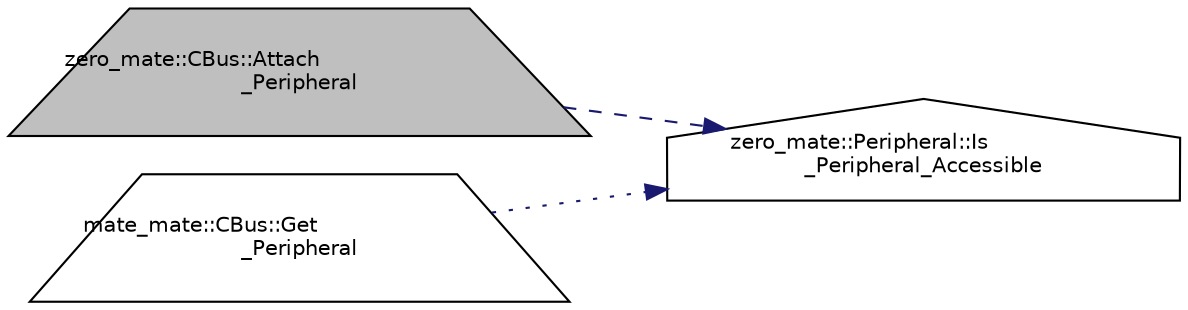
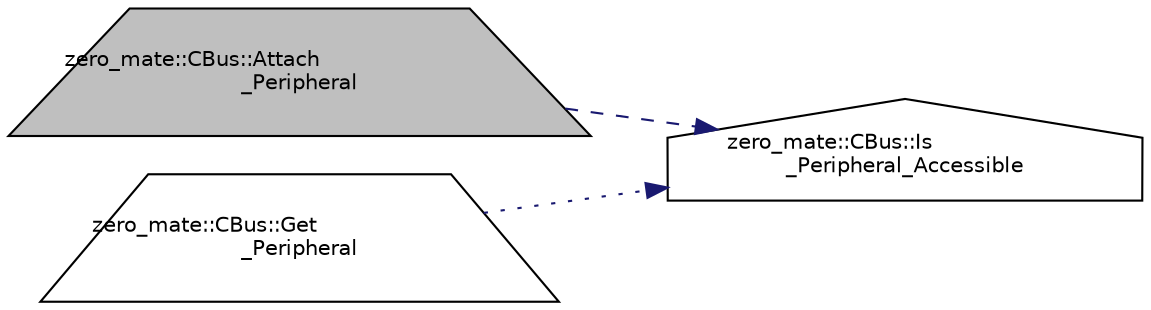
(924, 155) -> (905, 155)
(300, 238) -> (300, 238)
